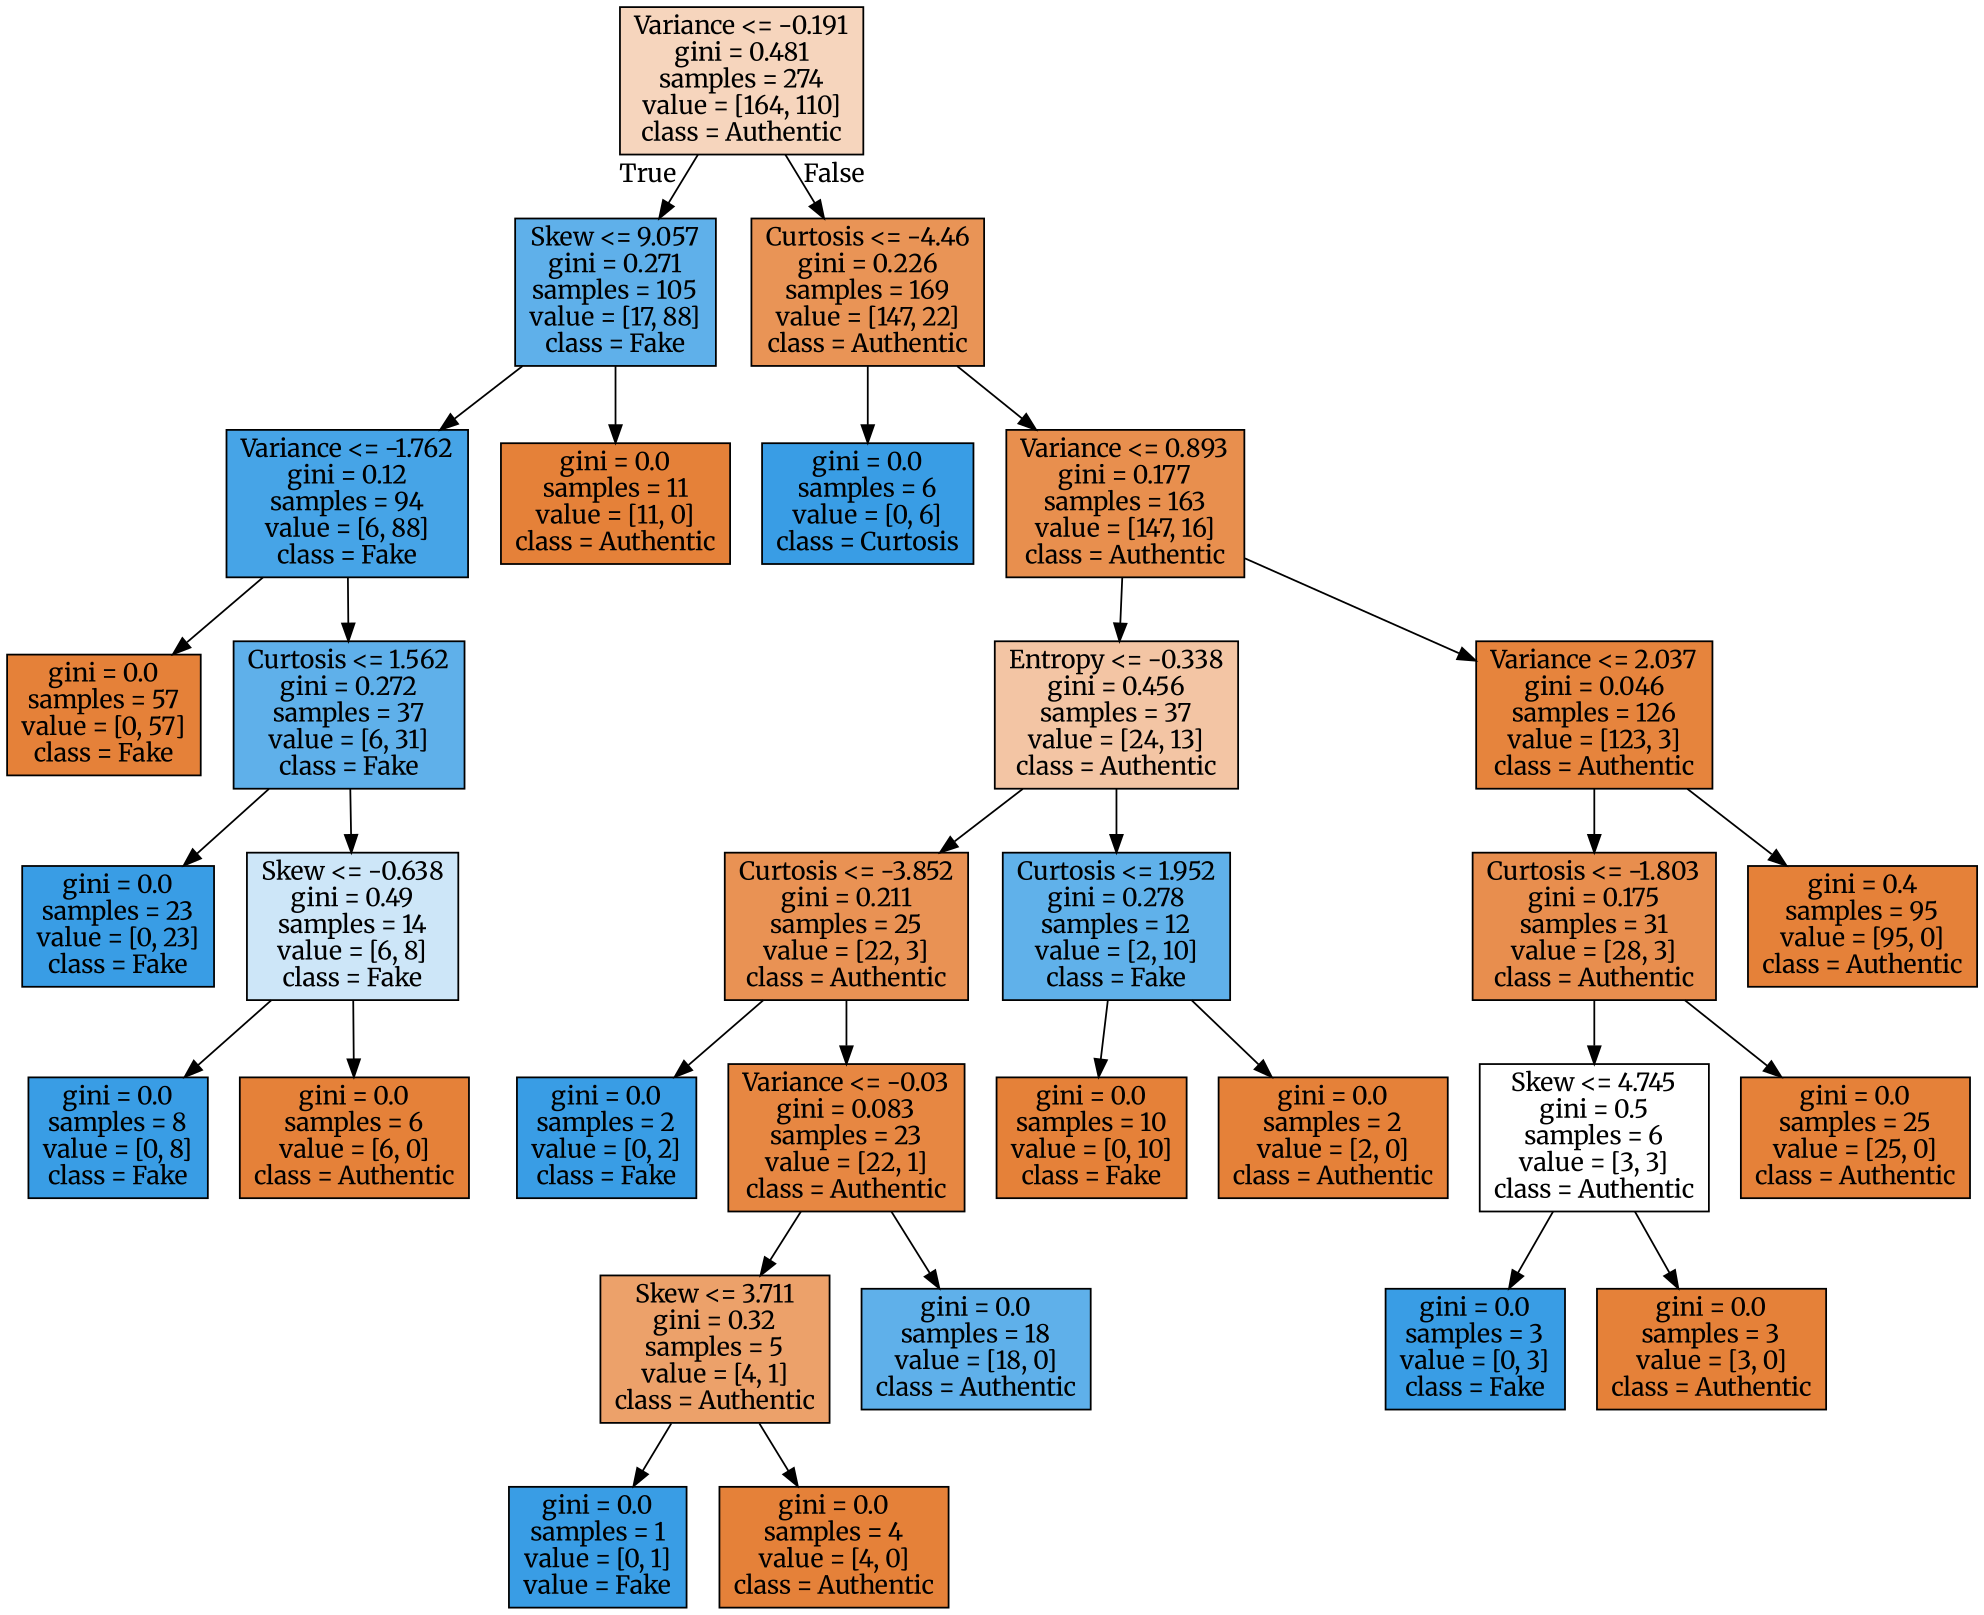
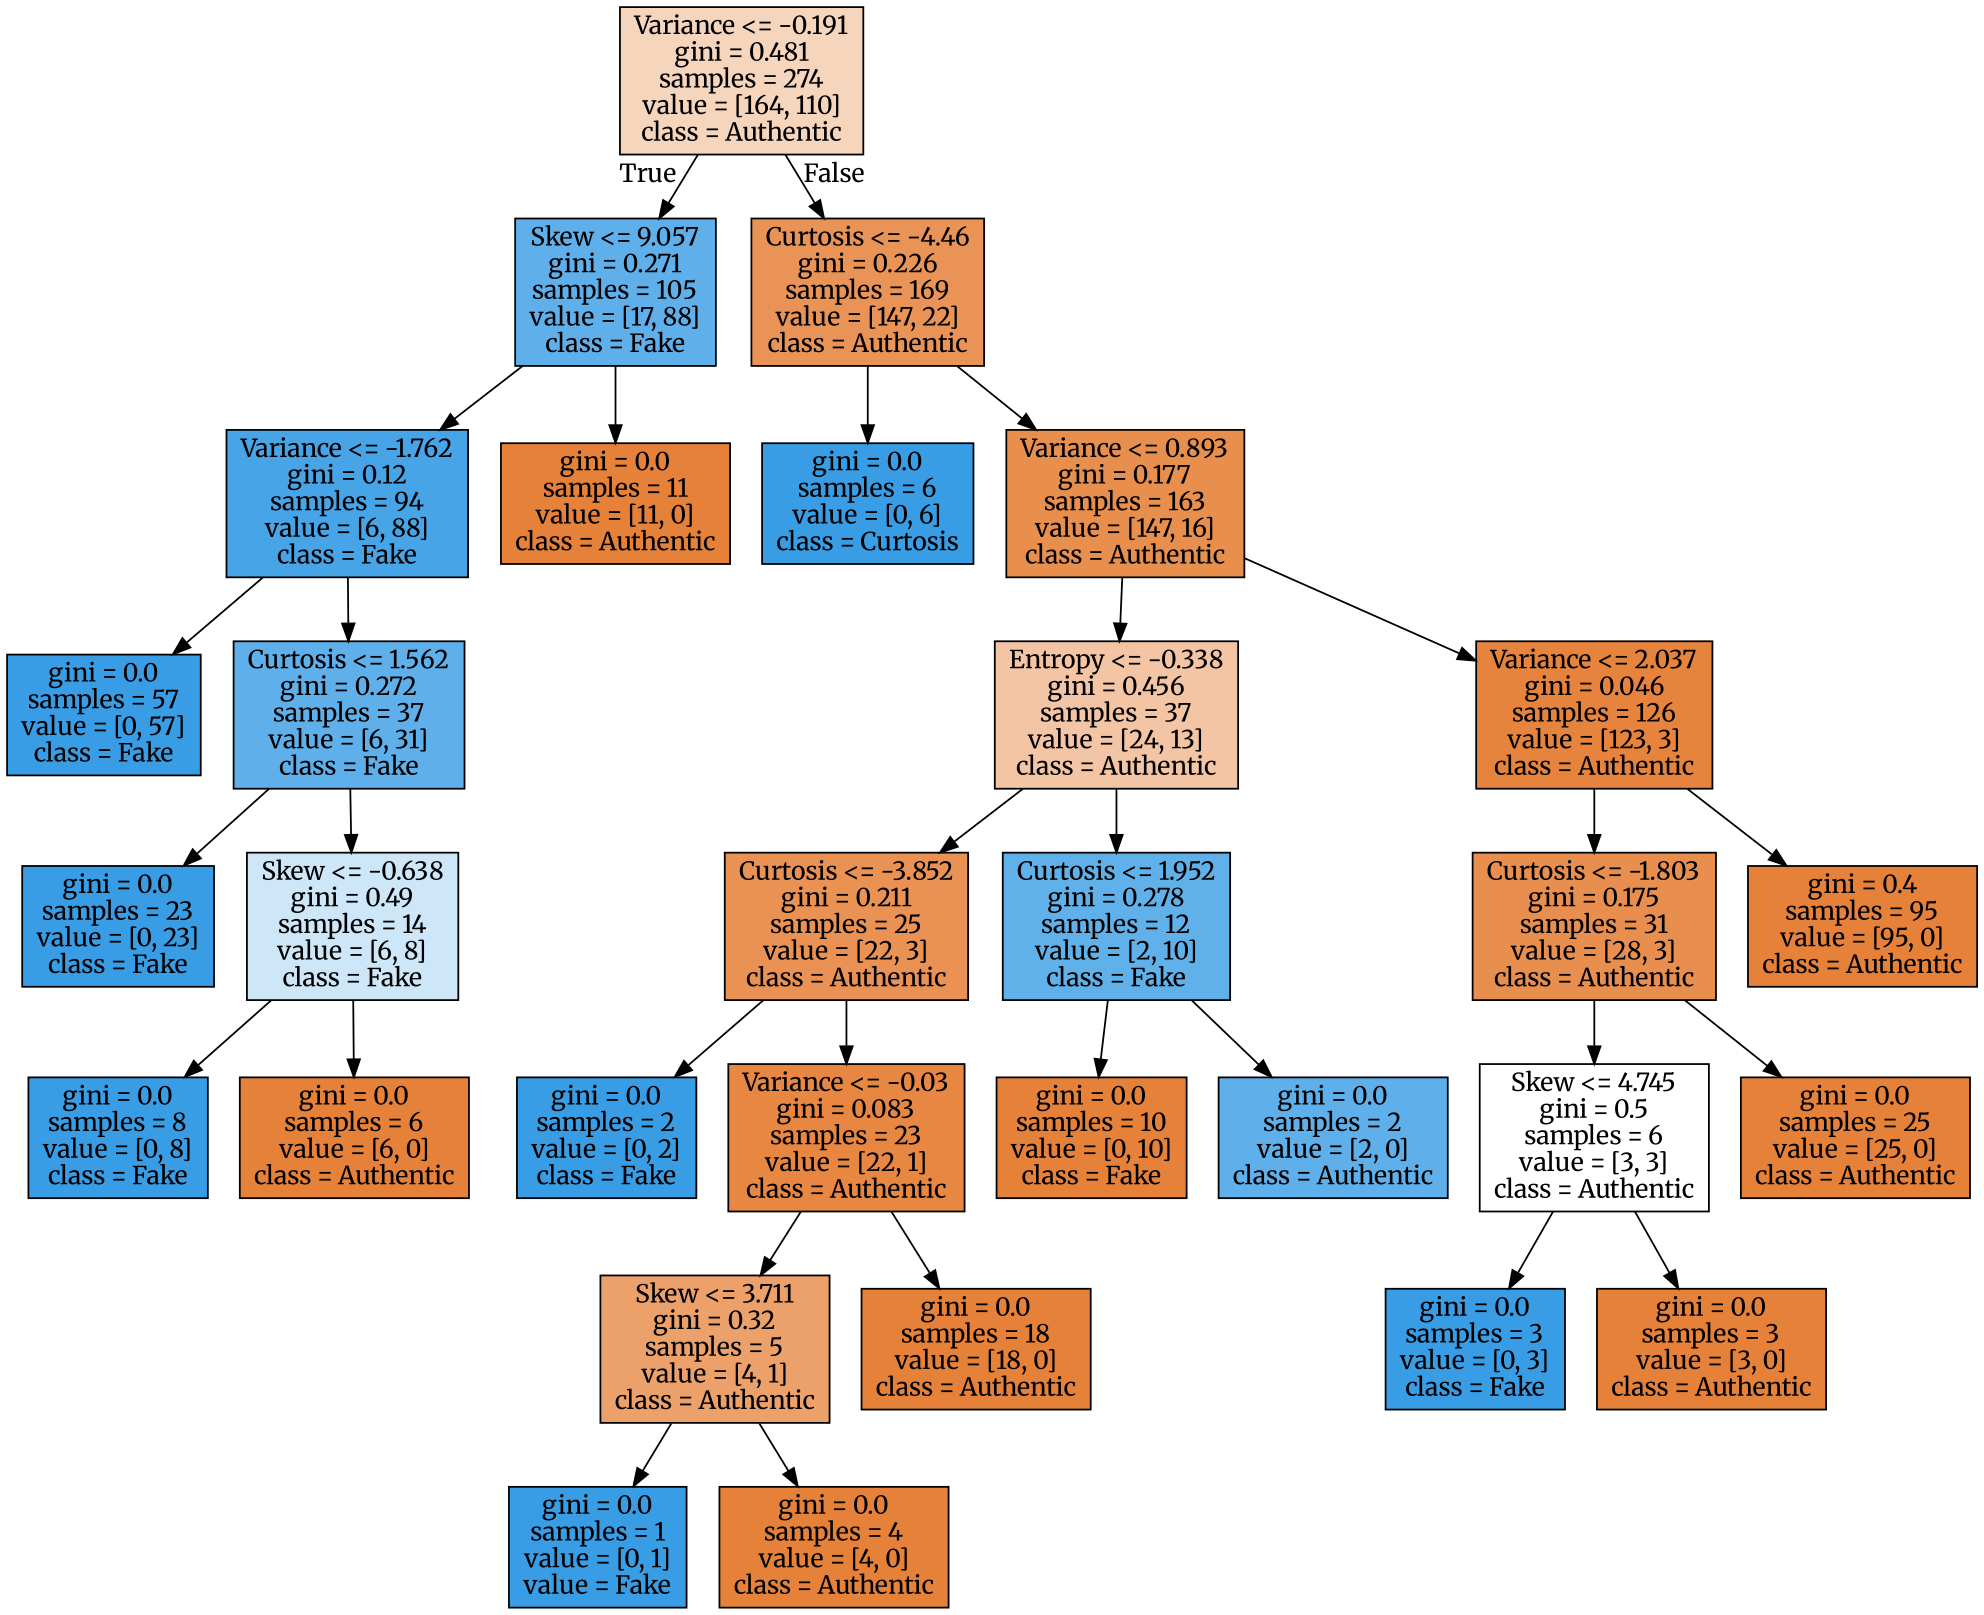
(104, 715) -> (104, 715)
(1333, 1138) -> (1333, 1138)
(976, 1349) -> (976, 1349)
